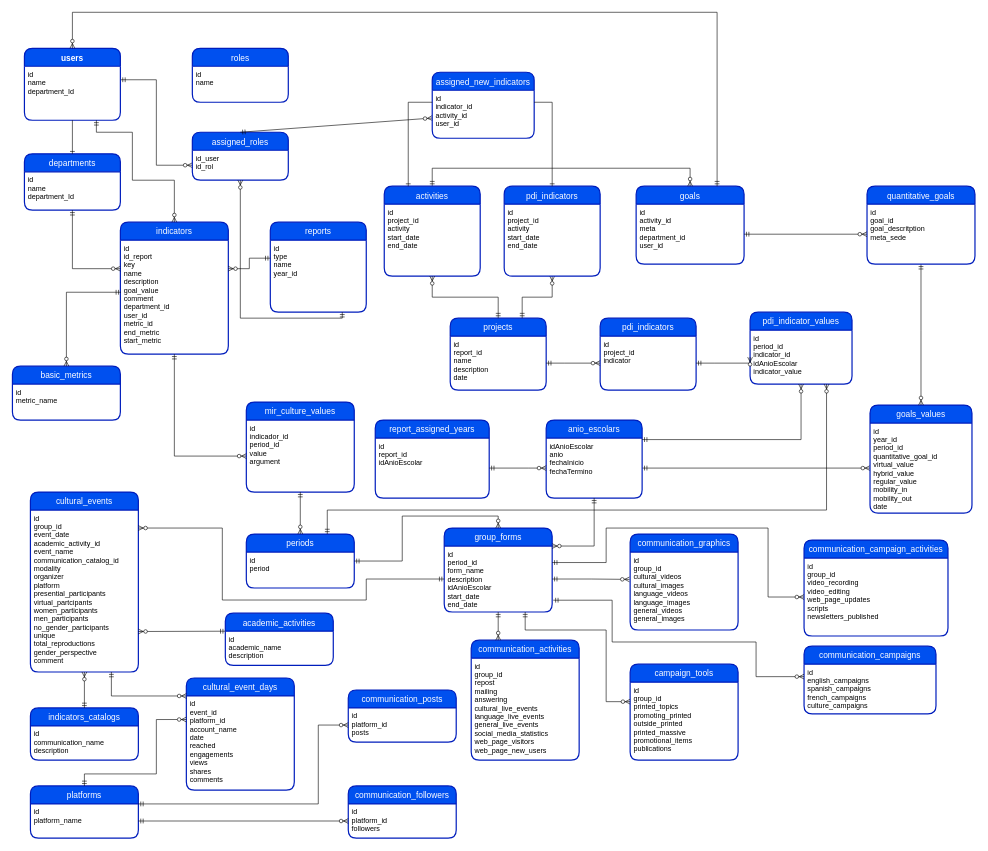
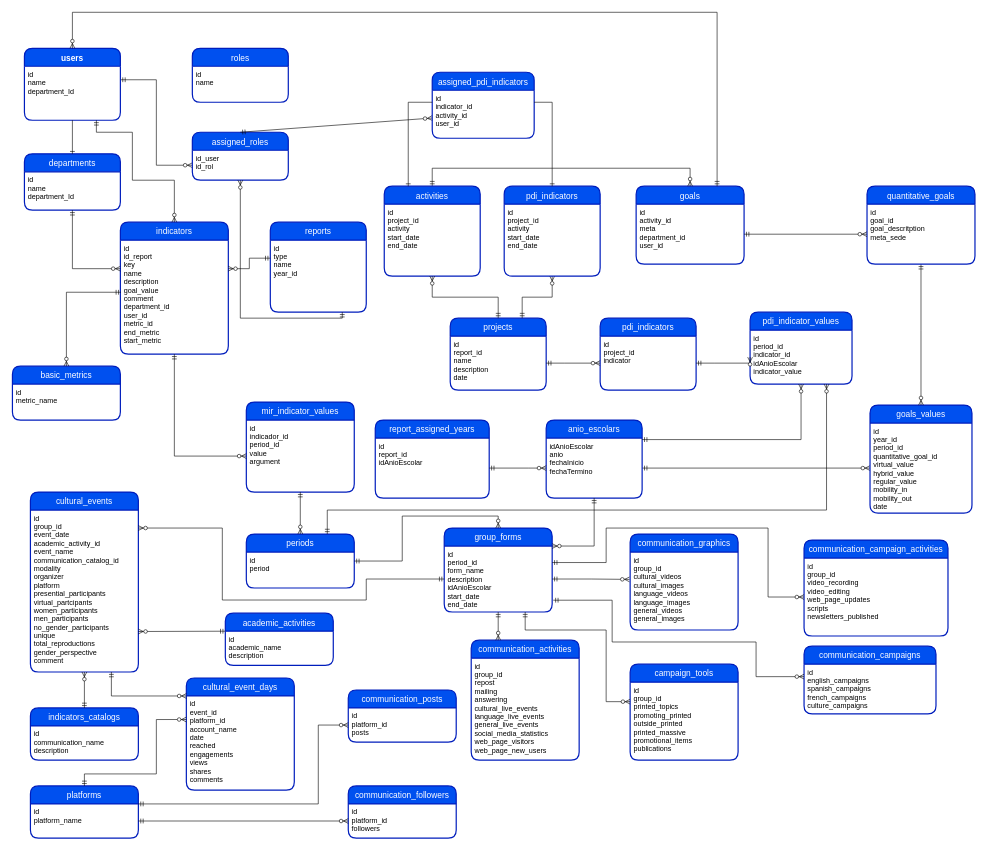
(483, 82) -> (483, 82)
(300, 412) -> (300, 412)
